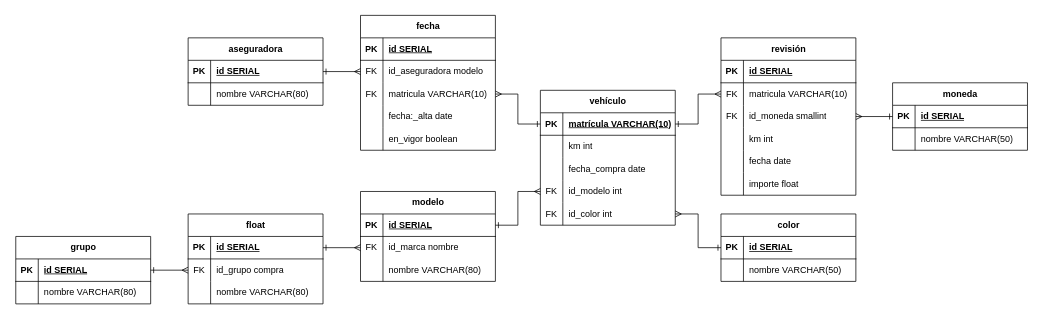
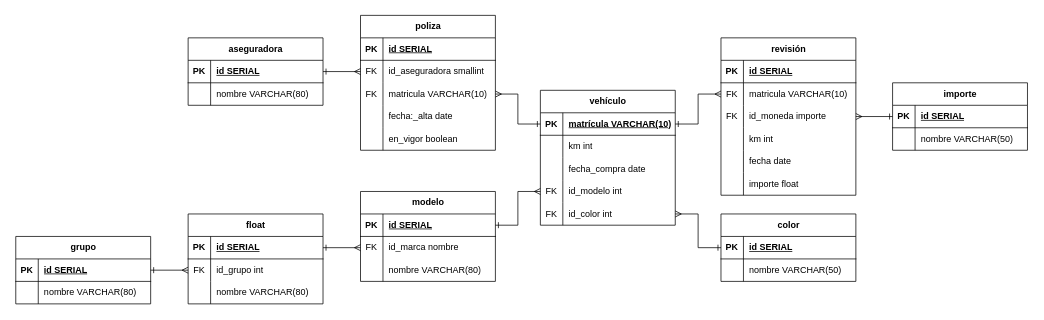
(428, 27) -> (428, 27)
(438, 72) -> (441, 72)
(961, 94) -> (961, 94)
(789, 117) -> (789, 117)
(252, 270) -> (243, 270)
